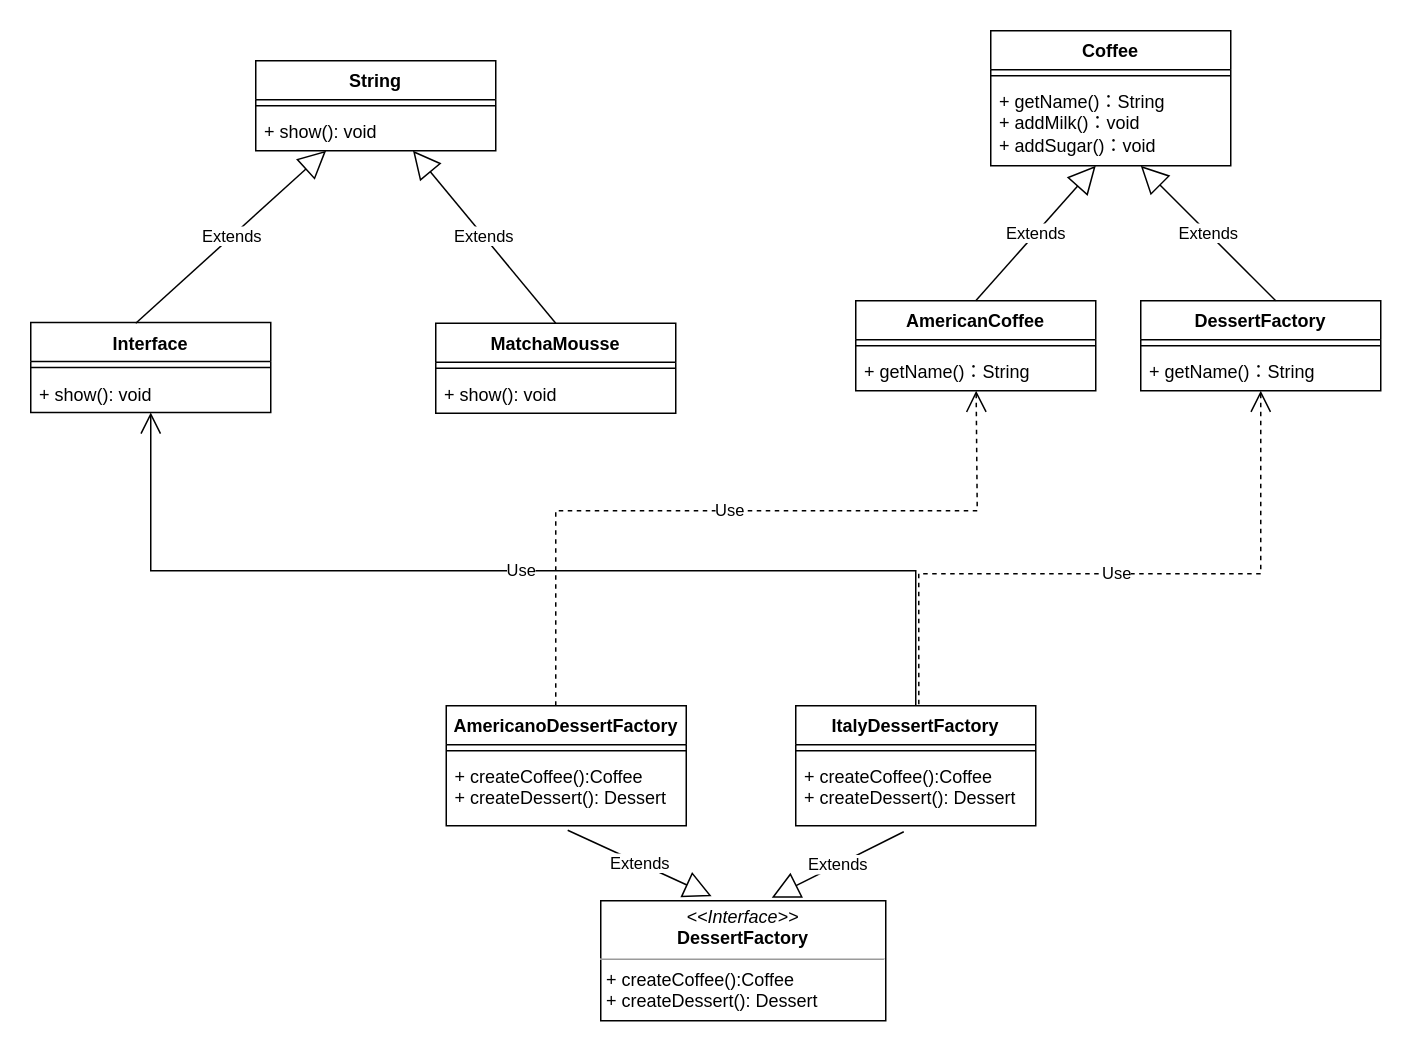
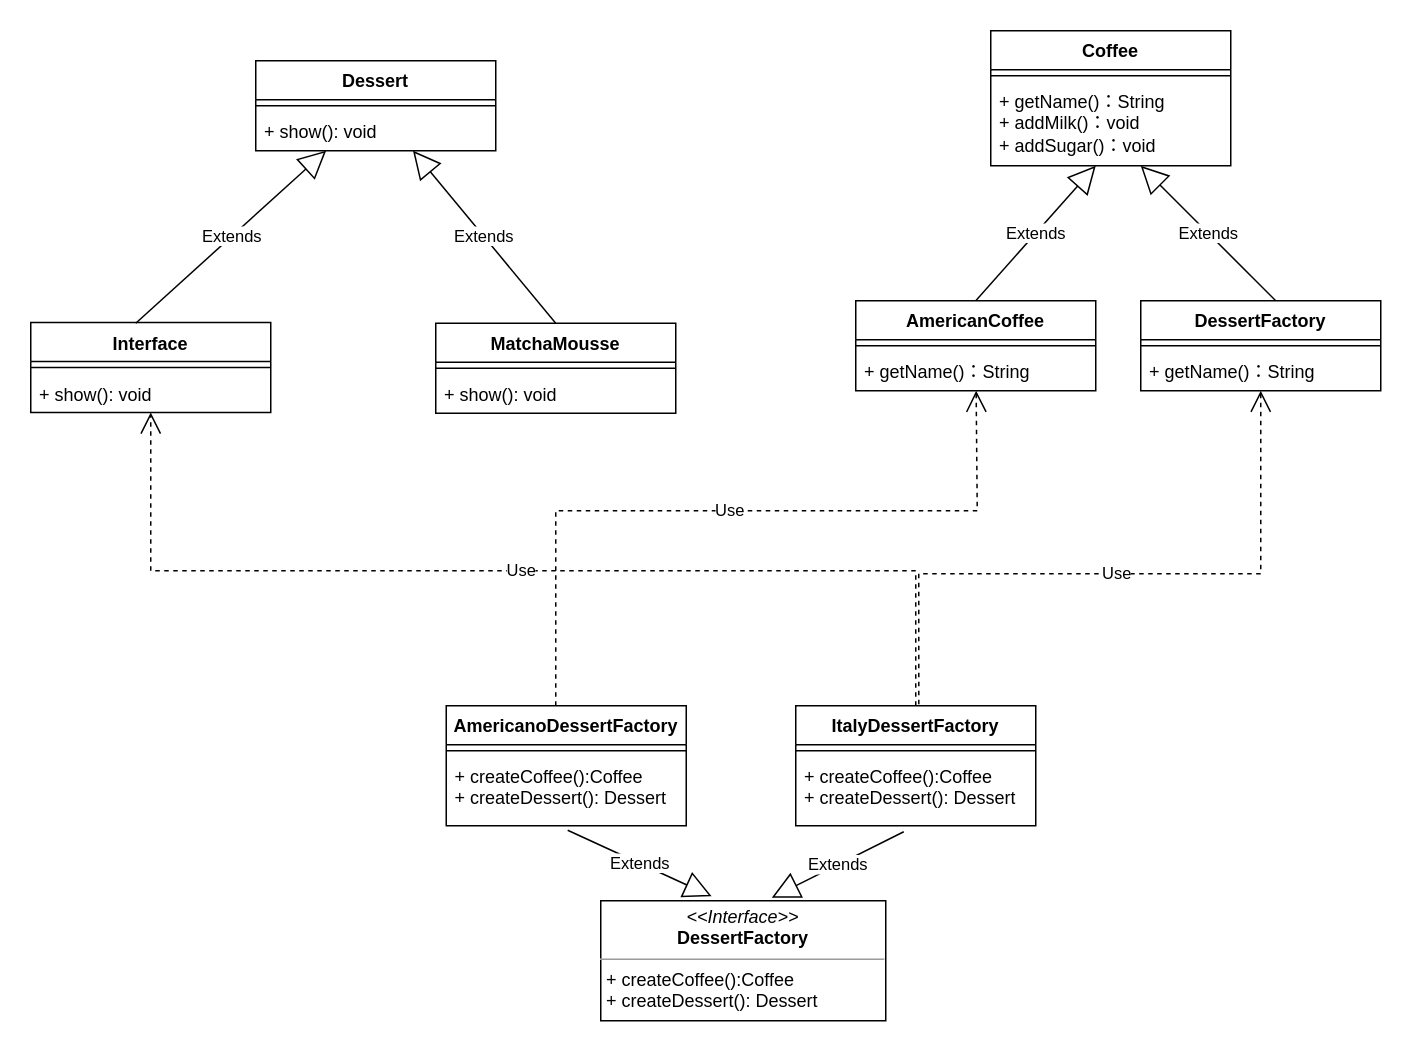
(376, 82) -> (376, 82)
(252, 571) -> (252, 571)
